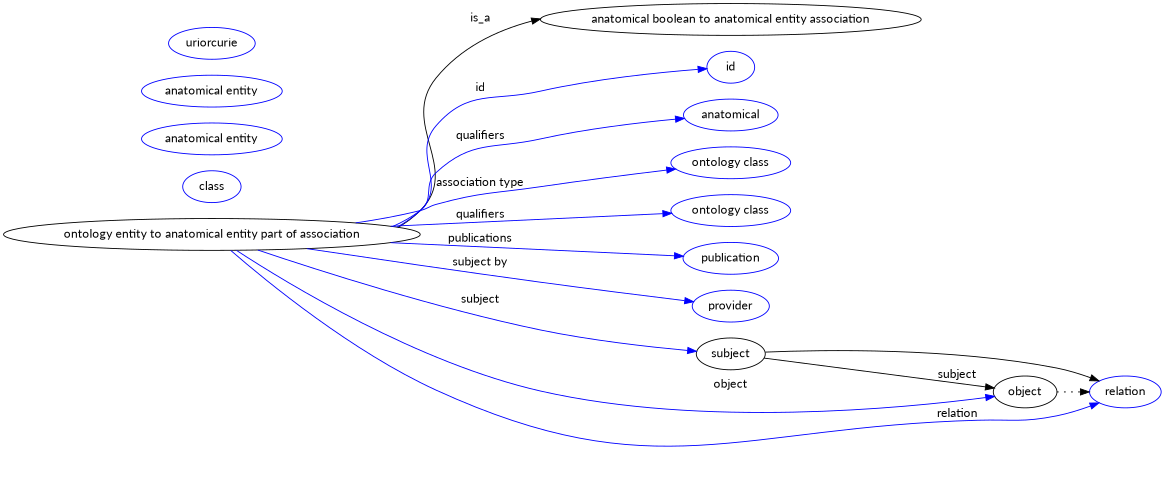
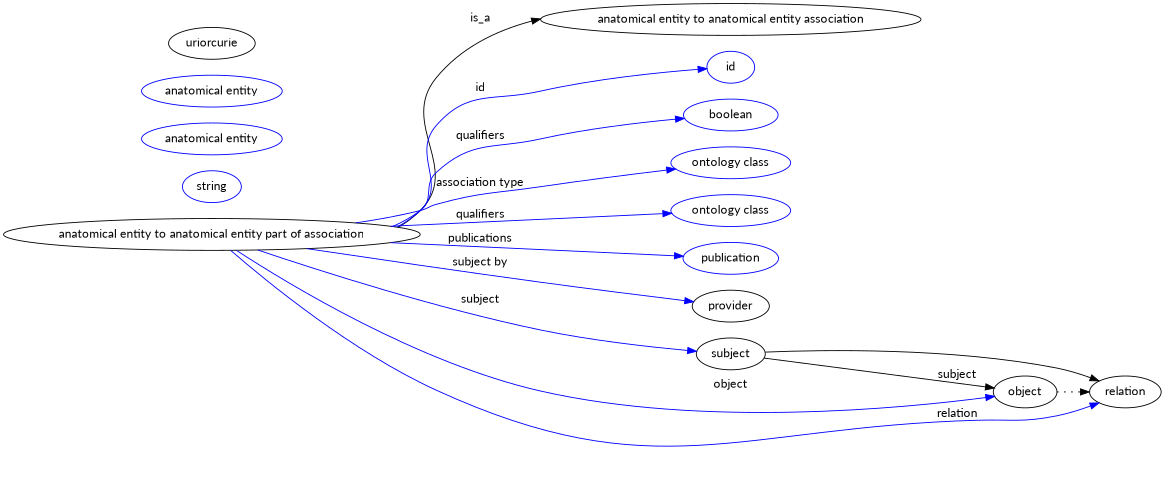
(731, 19) -> (731, 19)
(212, 43) -> (212, 43)
(731, 115) -> (731, 115)
(212, 187) -> (212, 187)
(212, 234) -> (212, 234)
(731, 306) -> (731, 306)
(1125, 392) -> (1125, 392)
